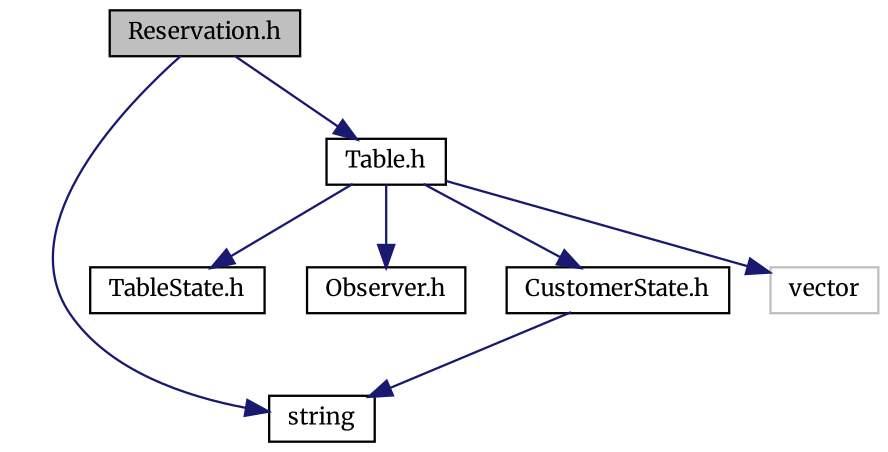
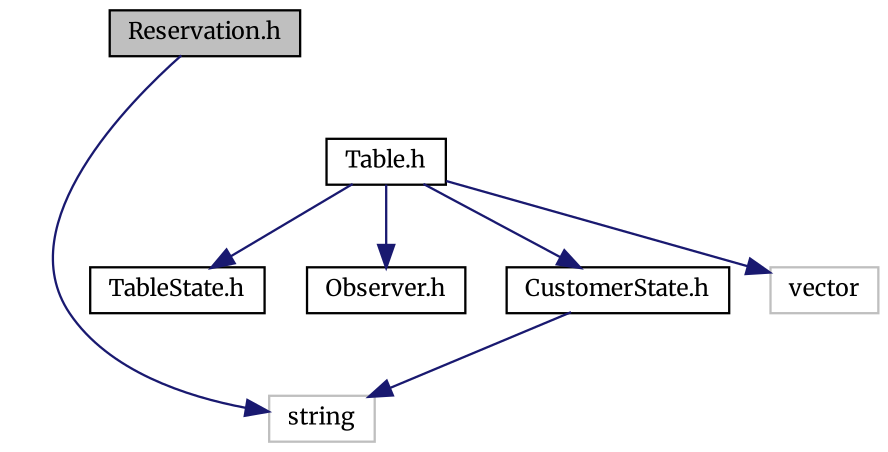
(286, 91) -> none
(322, 419) -> (322, 419)
